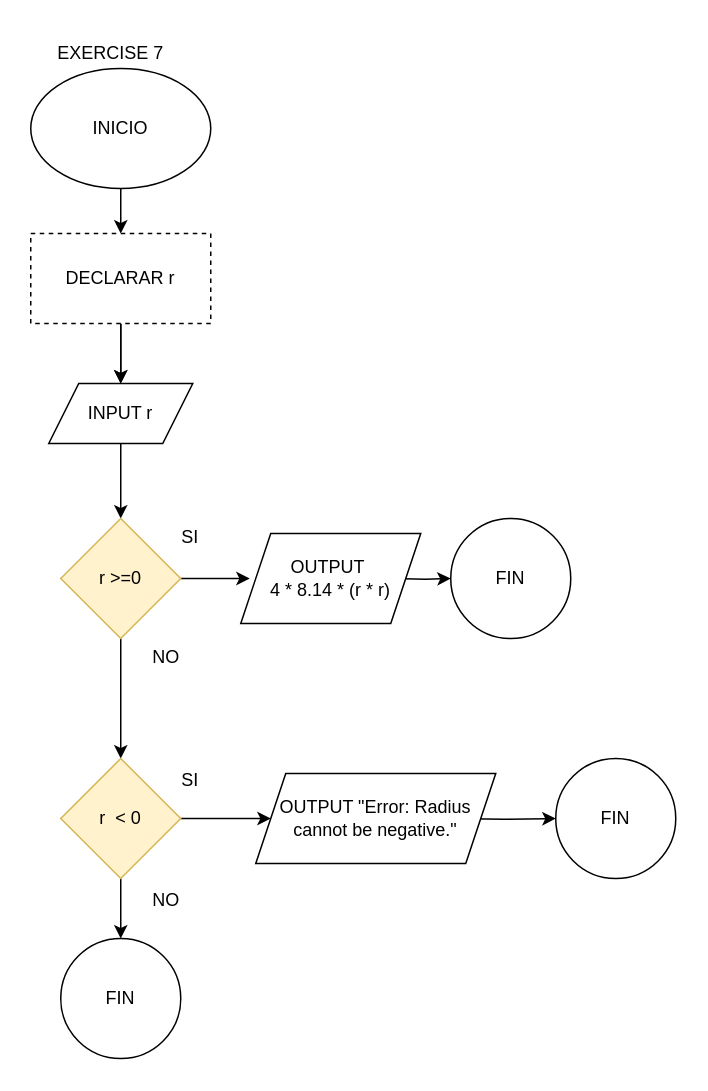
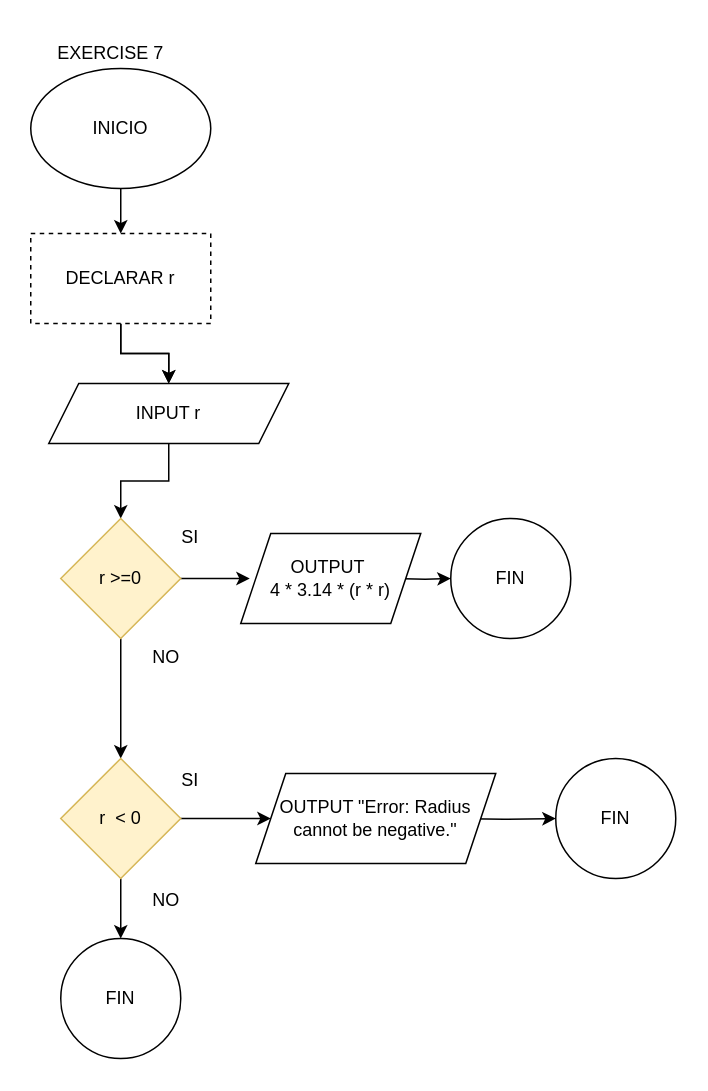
(121, 413) -> (169, 413)
(331, 578) -> (331, 578)
